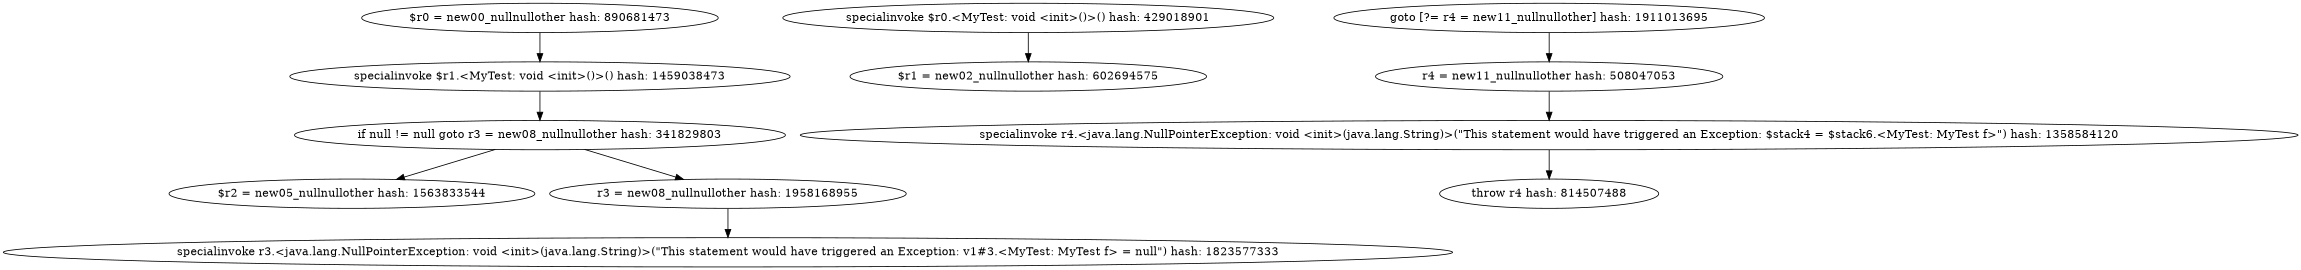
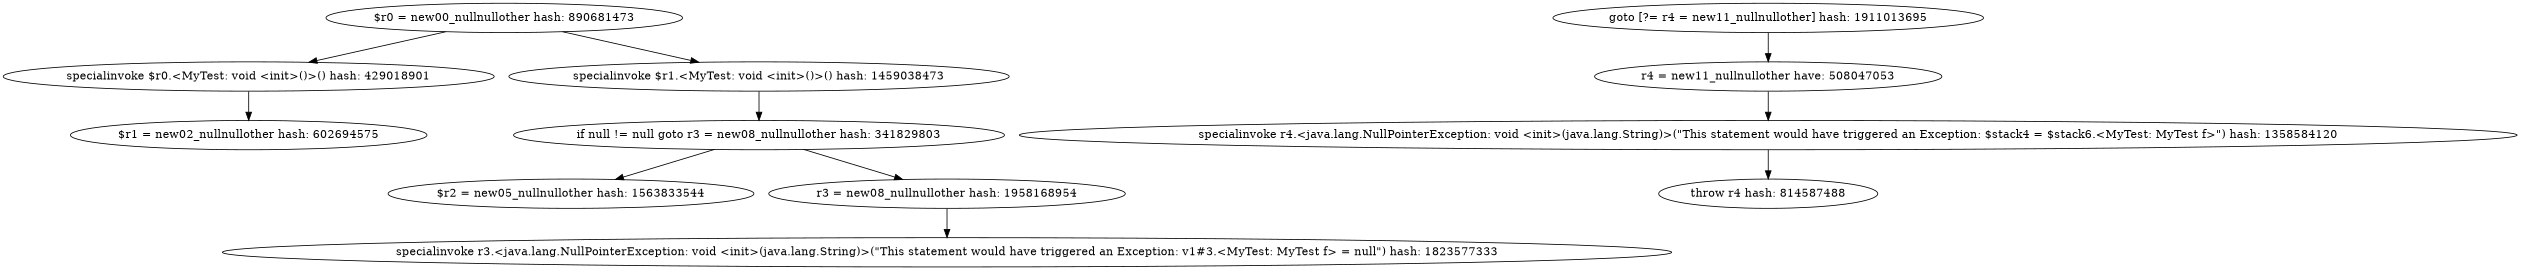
none -> (381, 46)
(1549, 77) -> (1768, 77)
(728, 194) -> (947, 194)
(1549, 194) -> (1768, 194)
